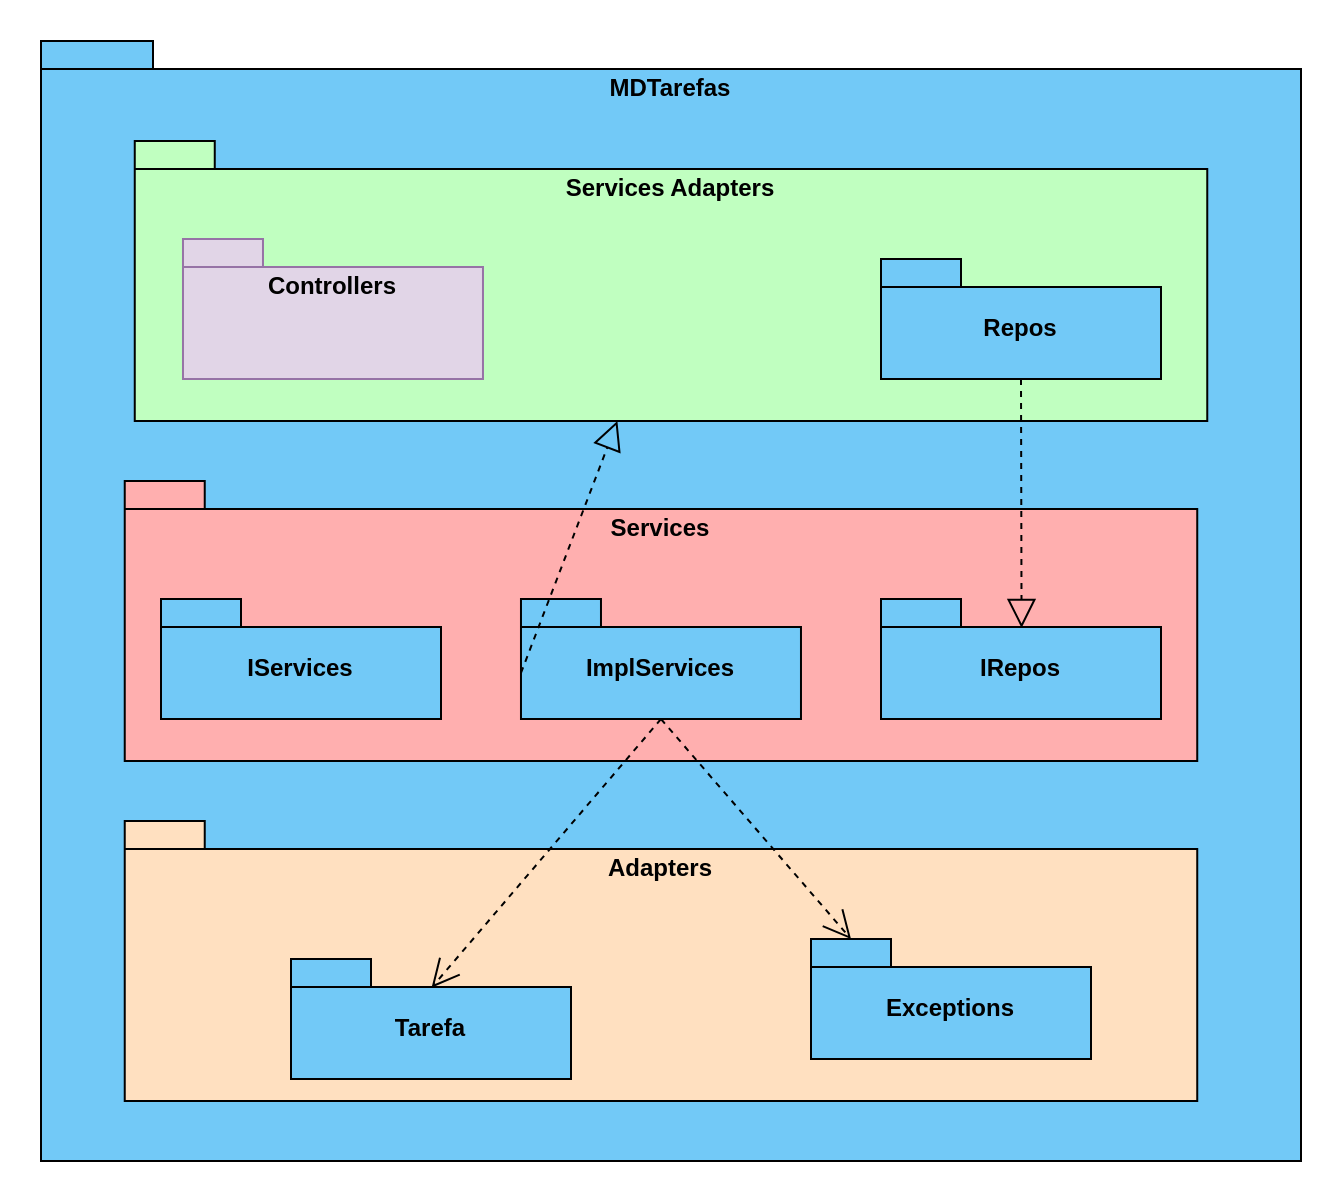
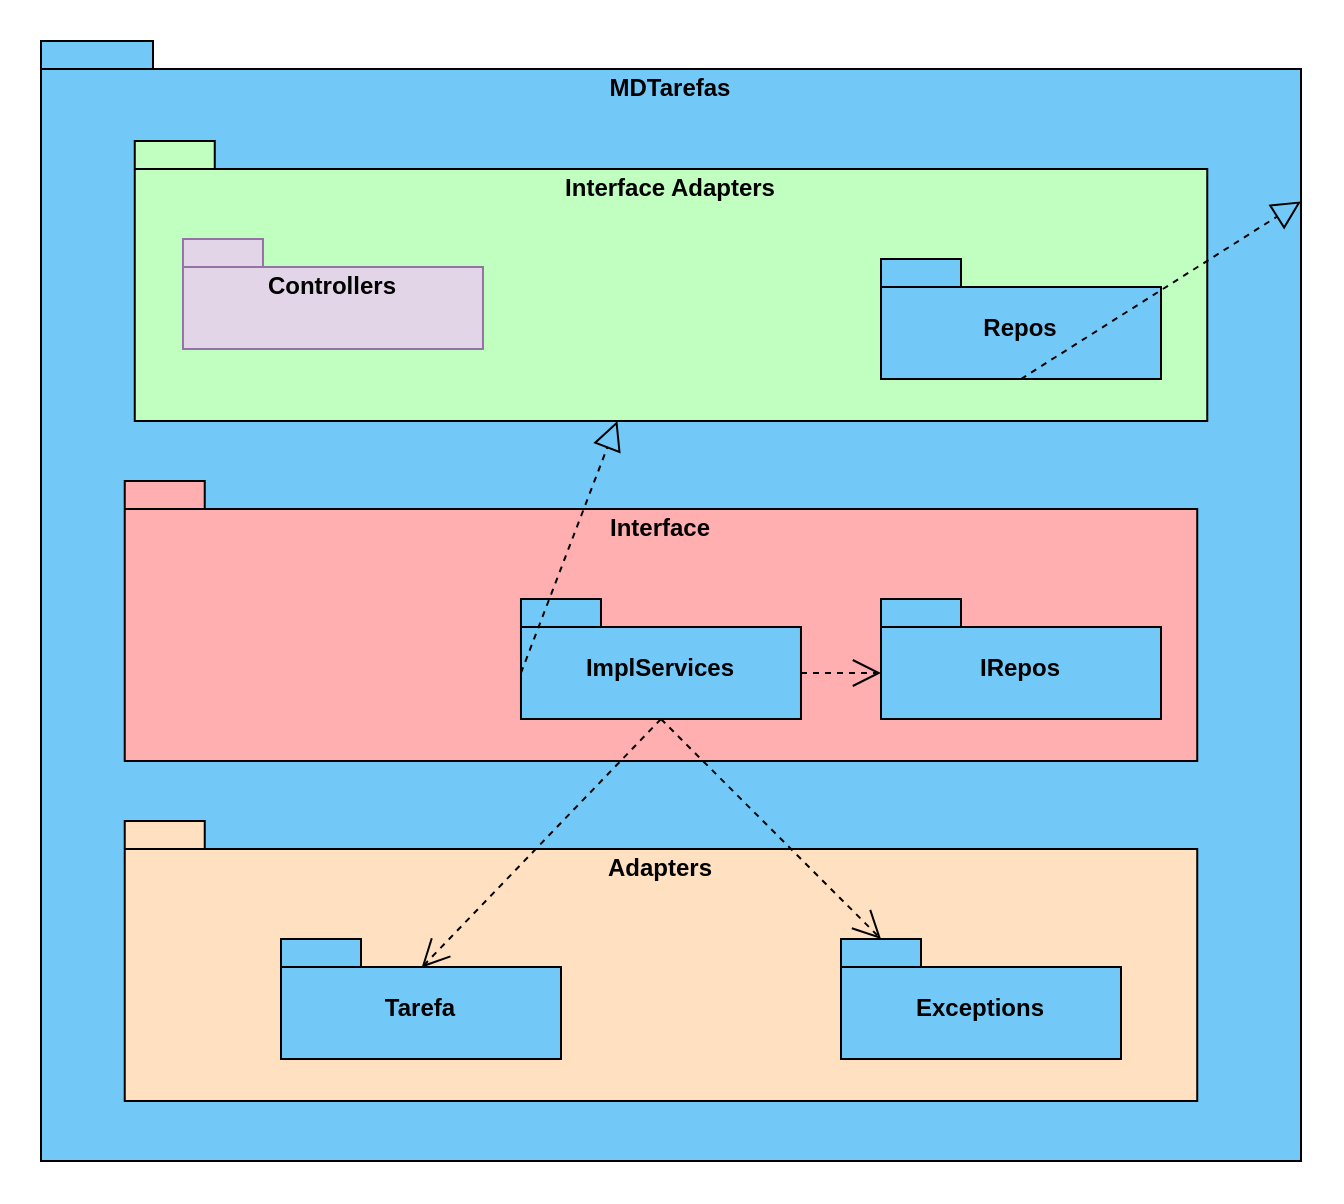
(671, 189) -> (671, 189)
(333, 309) -> (333, 294)
(1021, 489) -> (1149, 298)
(661, 529) -> (661, 529)
(301, 659) -> none
none -> (838, 673)
(951, 999) -> (981, 999)
(431, 1019) -> (421, 999)
